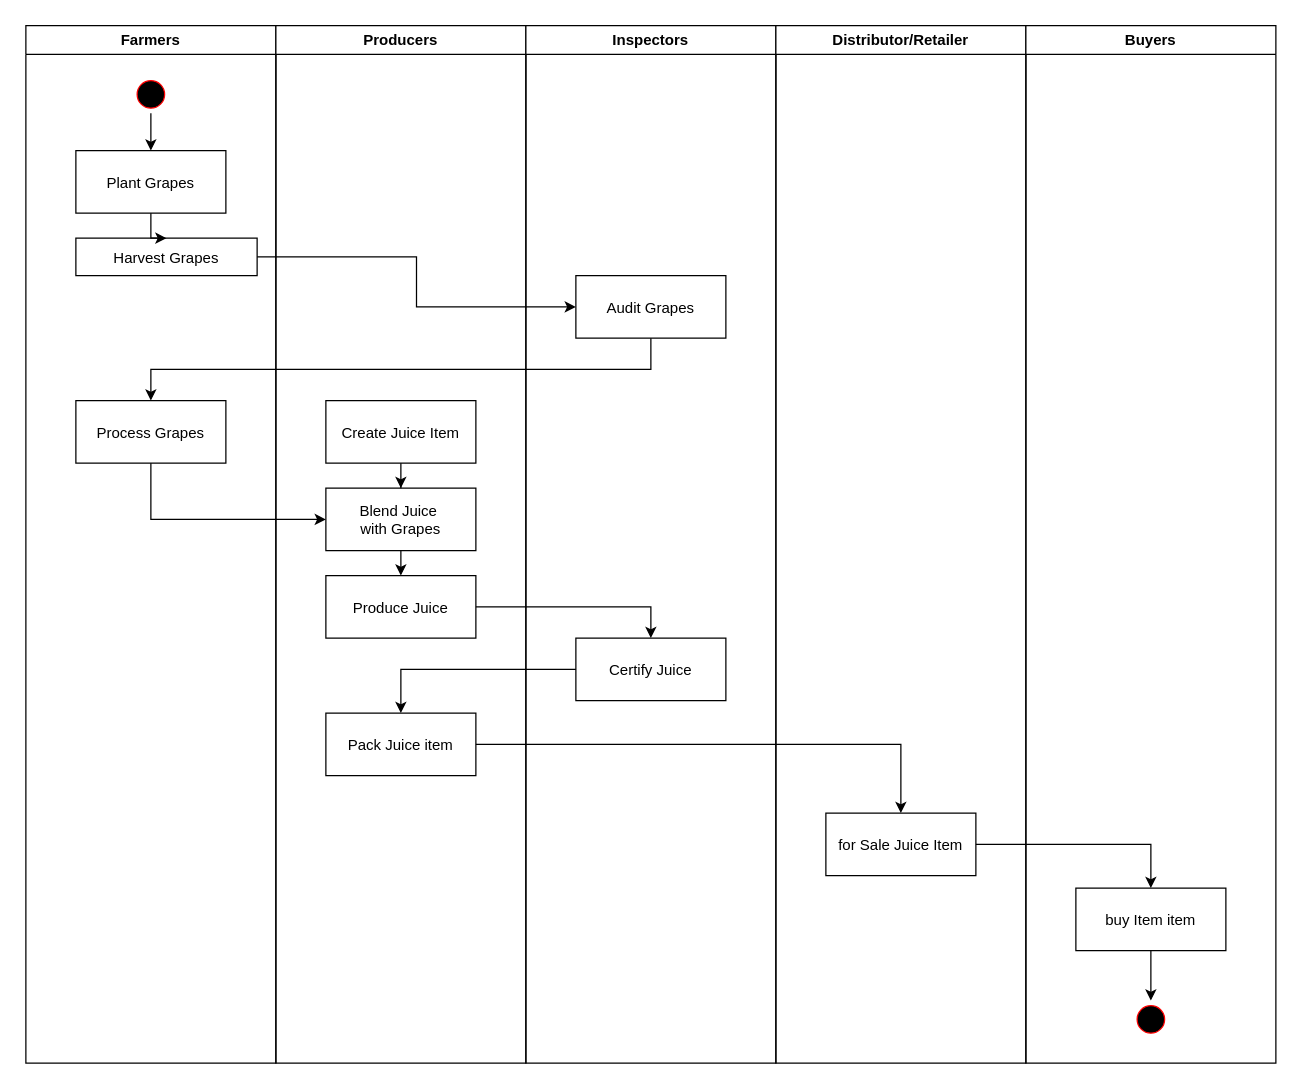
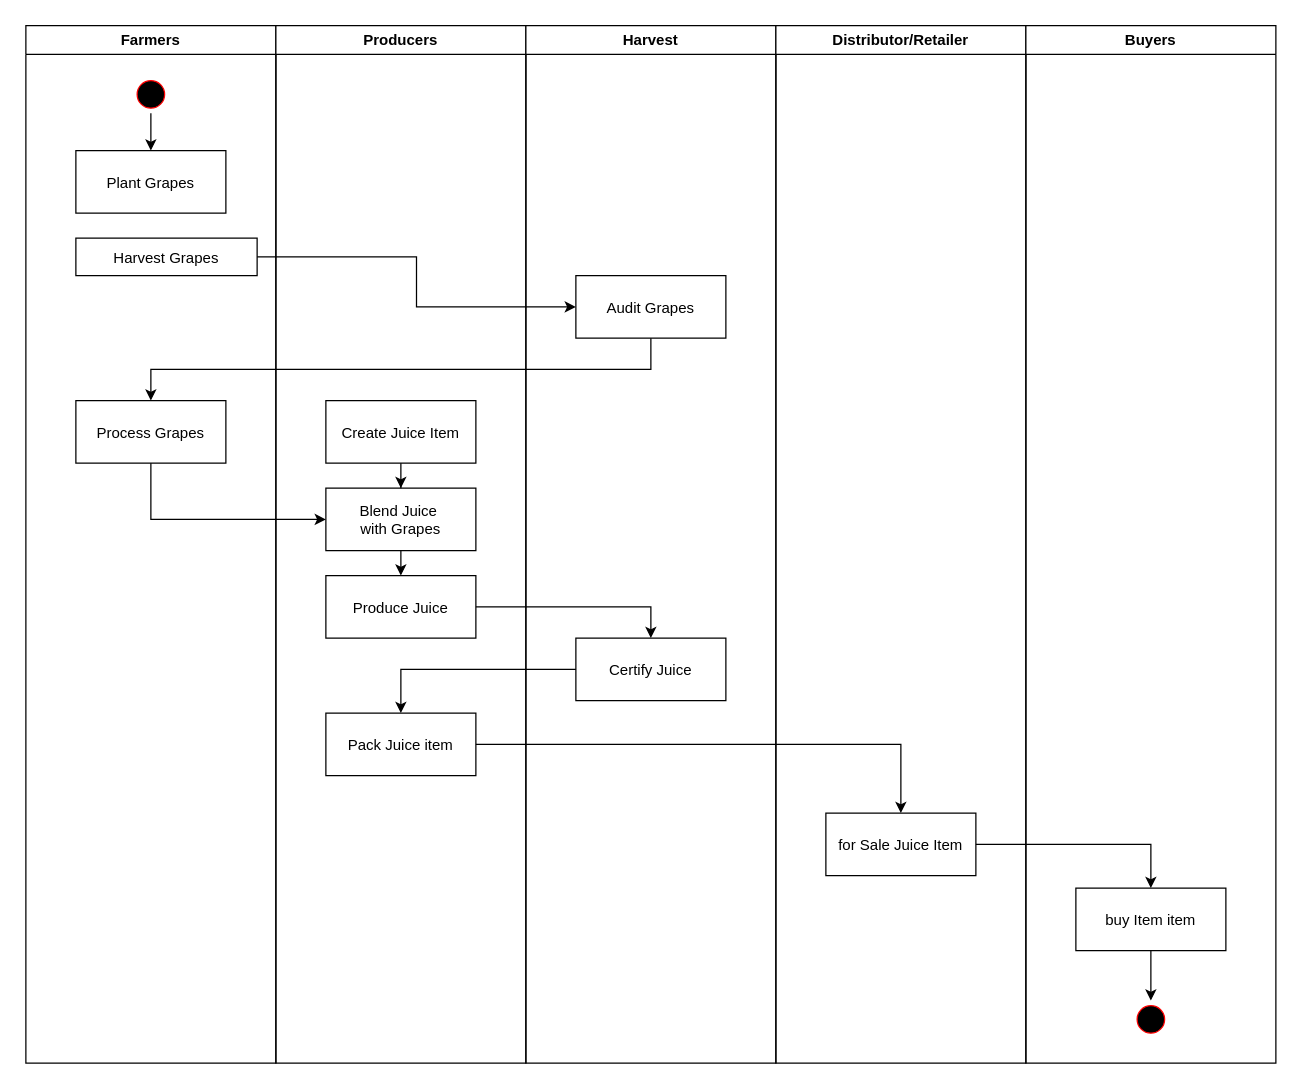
(651, 41) -> (651, 41)
(151, 229) -> none
